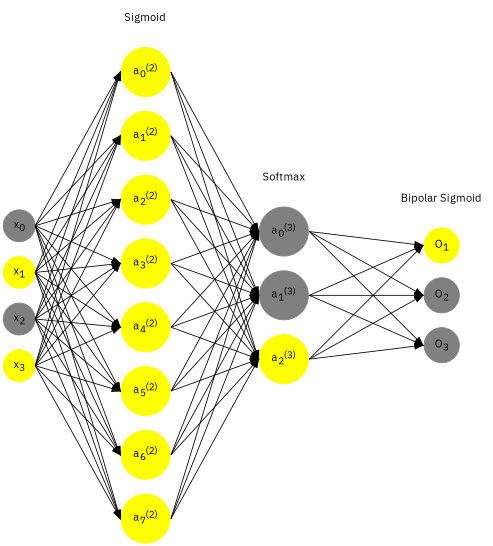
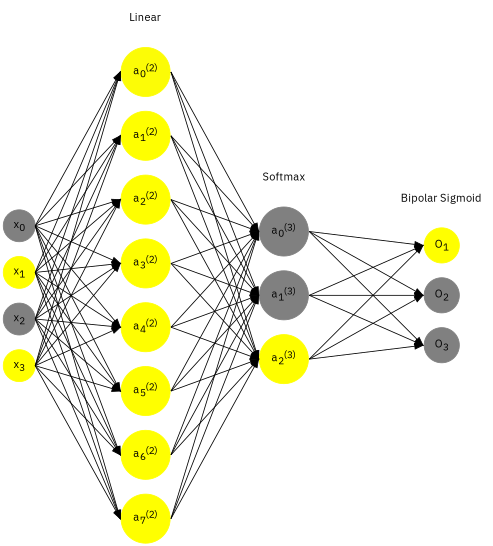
(146, 18) -> (146, 18)
